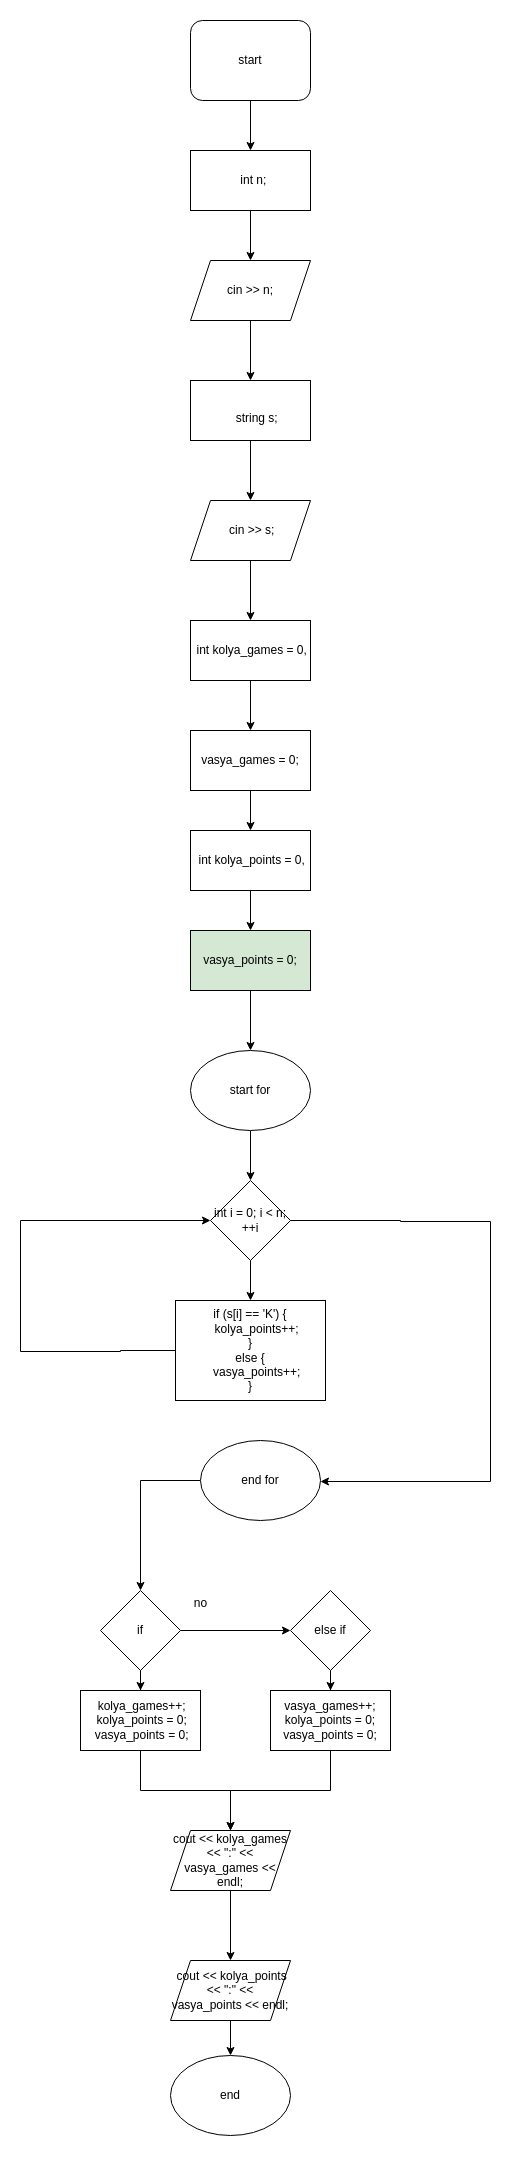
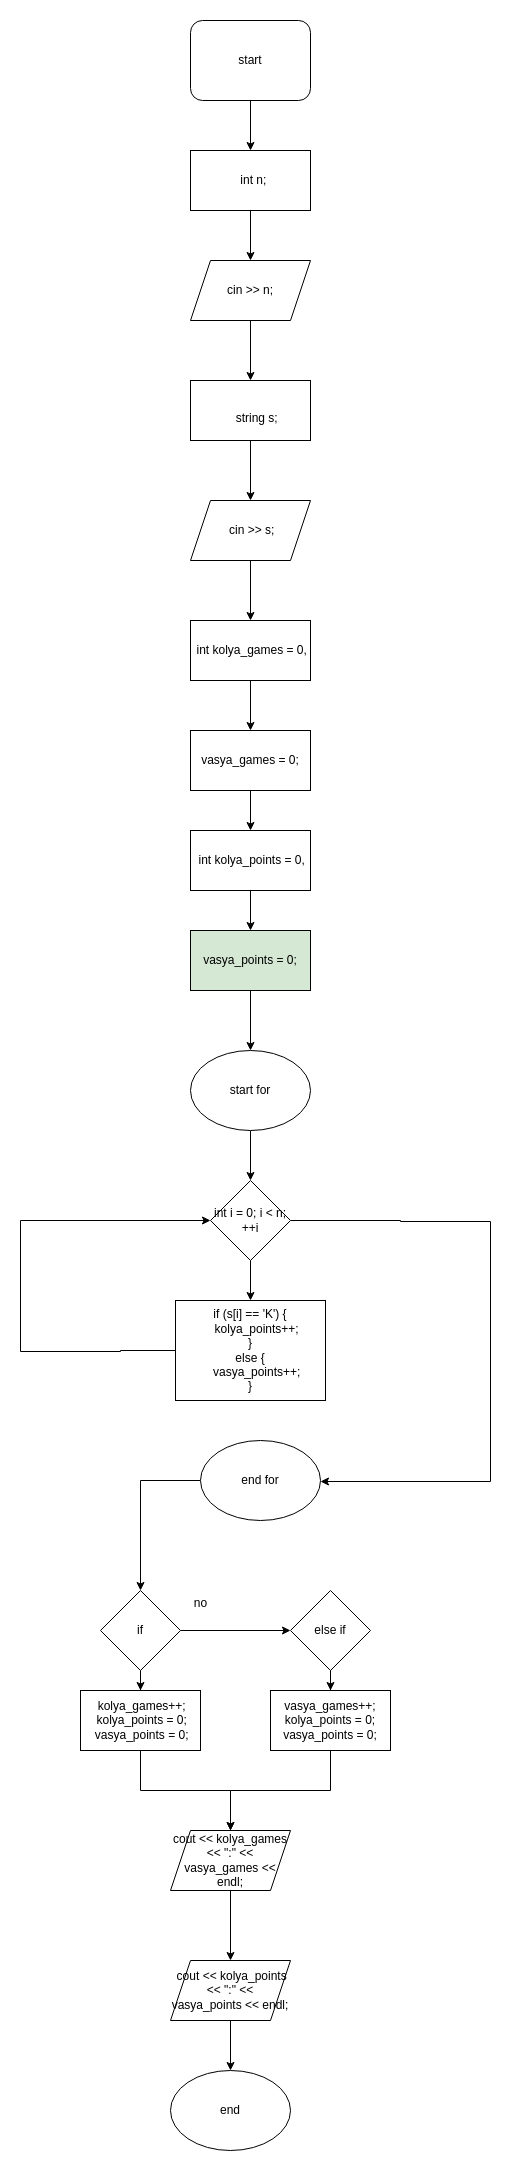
(231, 2096) -> (231, 2111)
